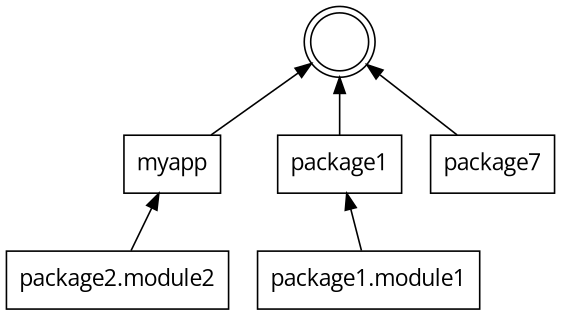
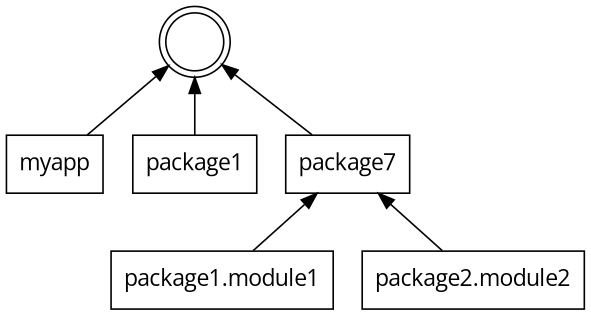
(141, 229) -> (417, 228)
(356, 230) -> (279, 228)
